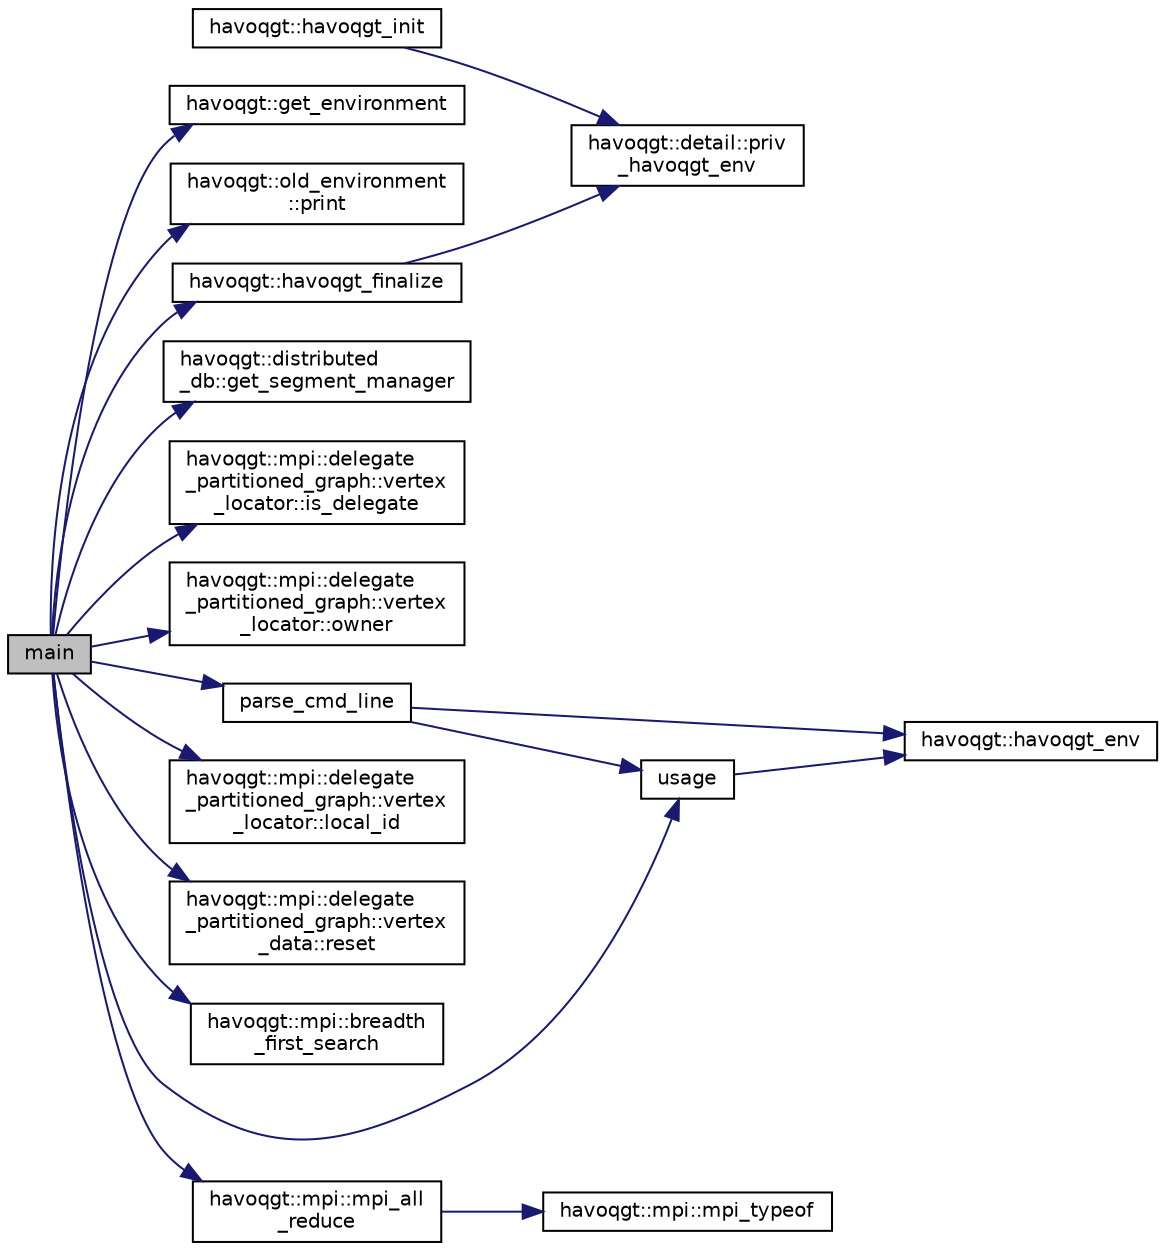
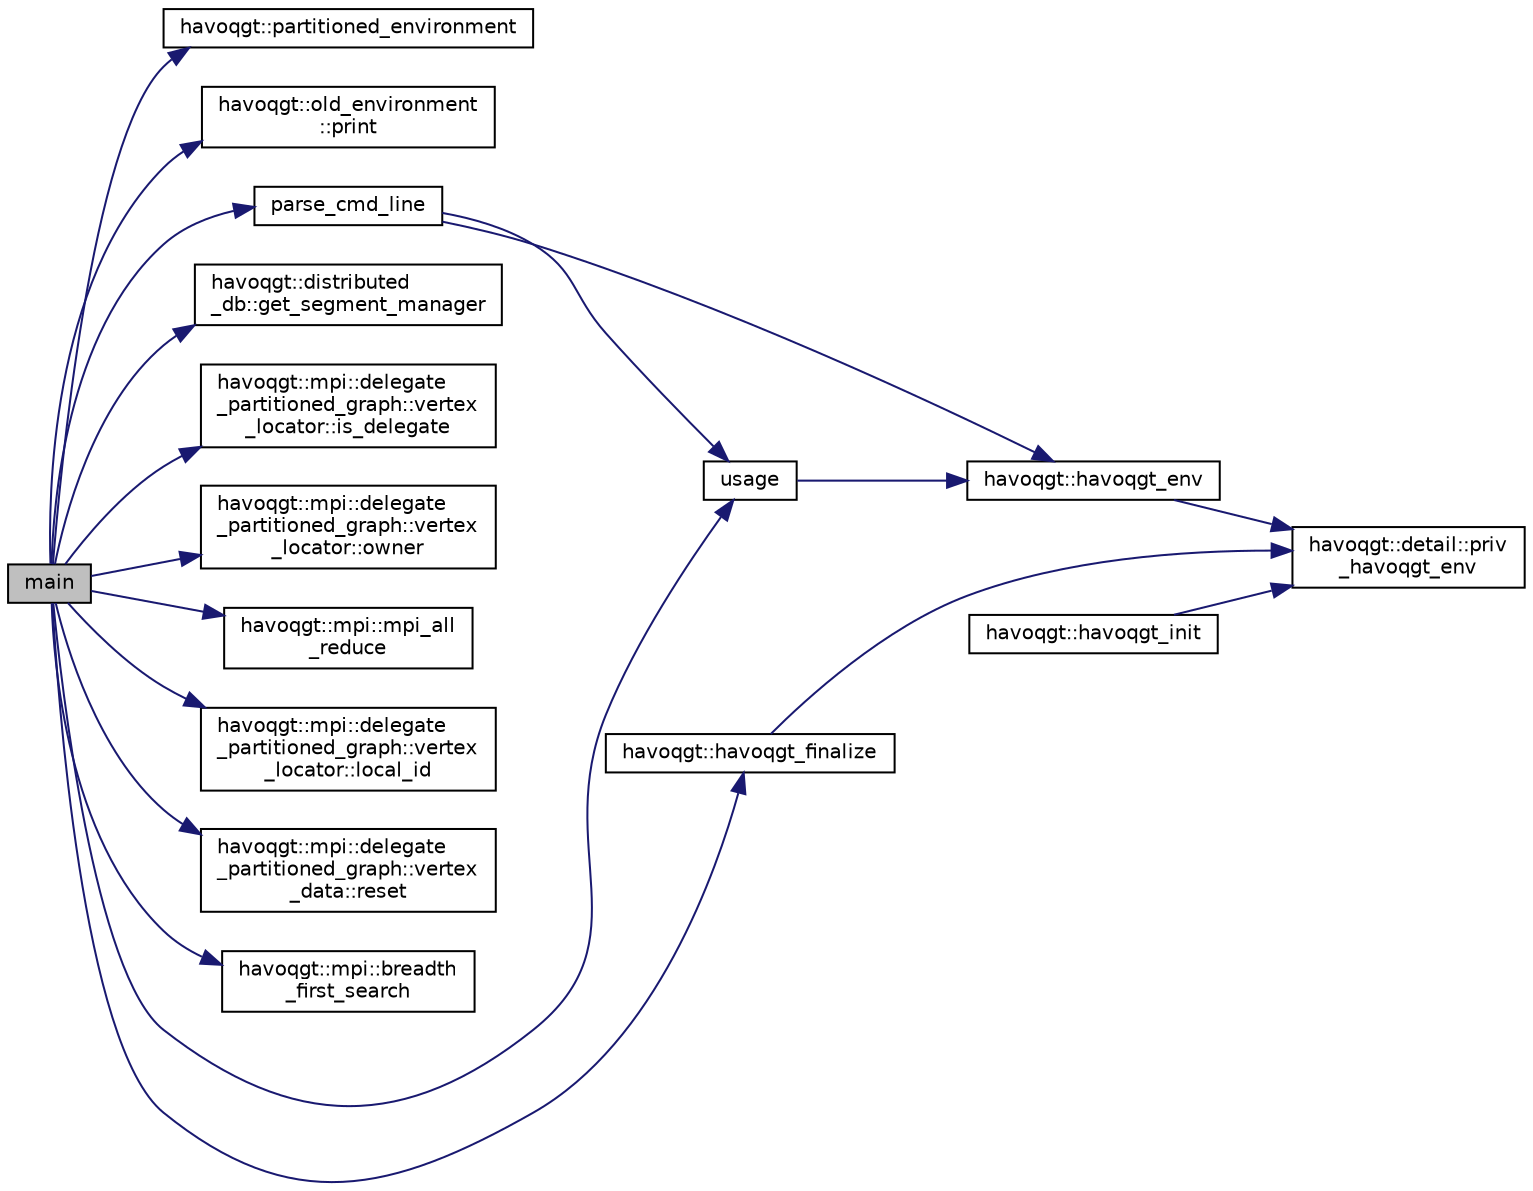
(317, 105) -> (348, 28)
none -> (1223, 512)
(688, 1212) -> none
